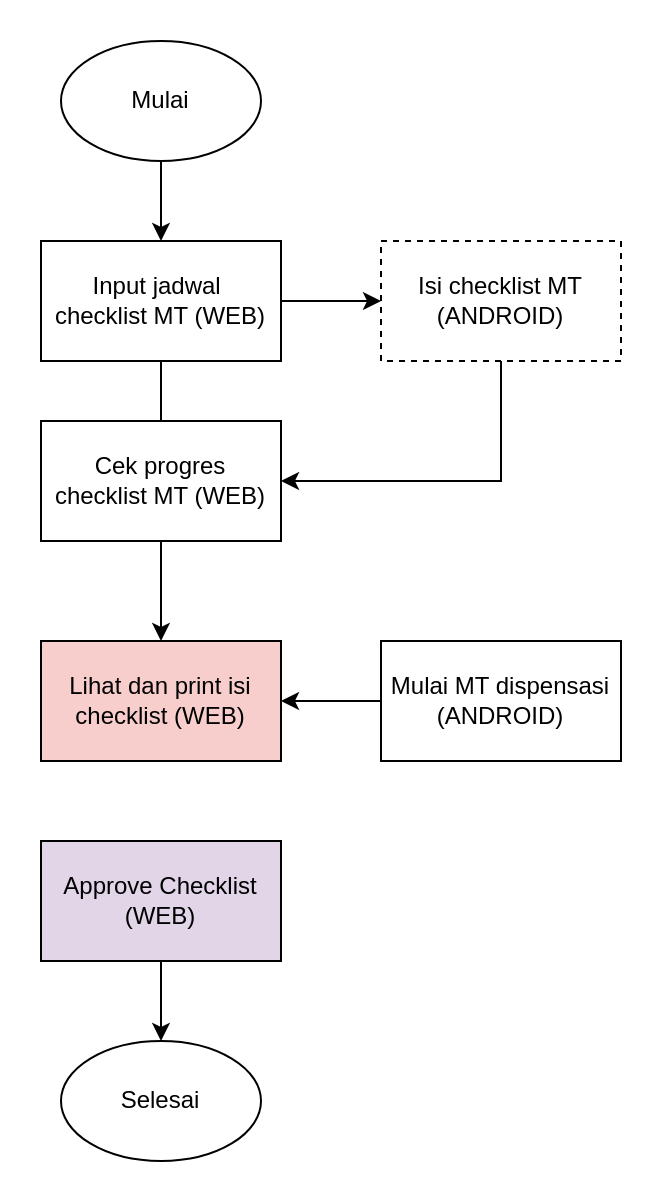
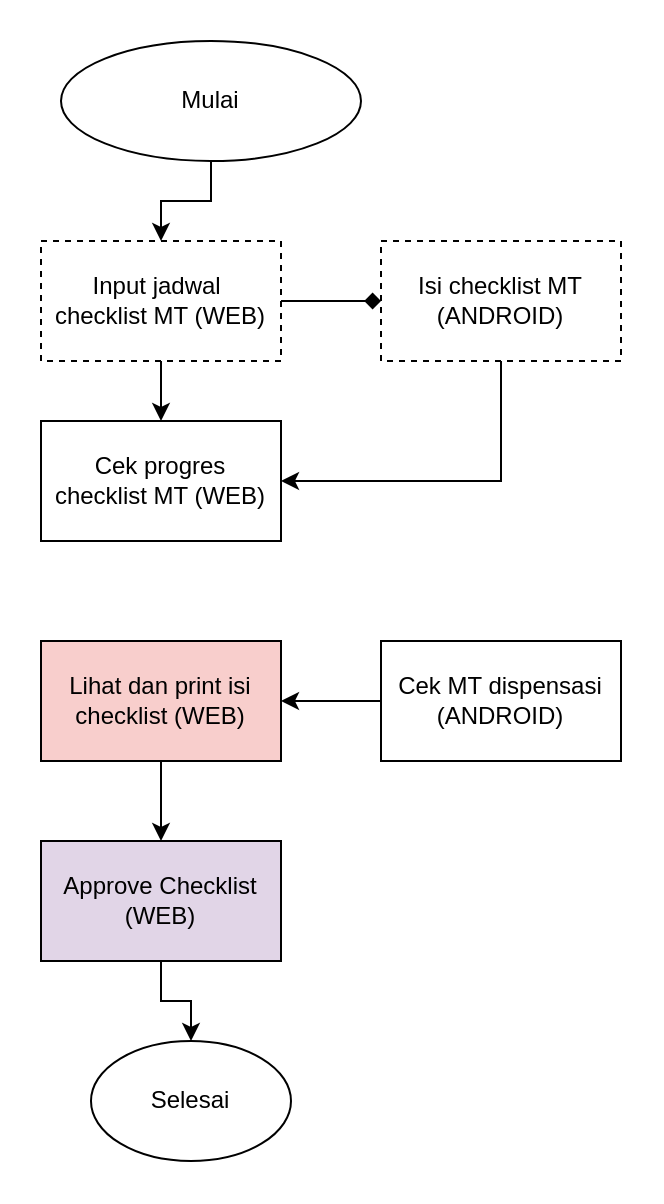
(161, 101) -> (211, 101)
(161, 301) -> (161, 301)
(366, 301) -> (365, 301)
(161, 411) -> (161, 406)
(161, 584) -> none
(501, 701) -> (501, 701)
none -> (161, 794)
(161, 1101) -> (191, 1101)
